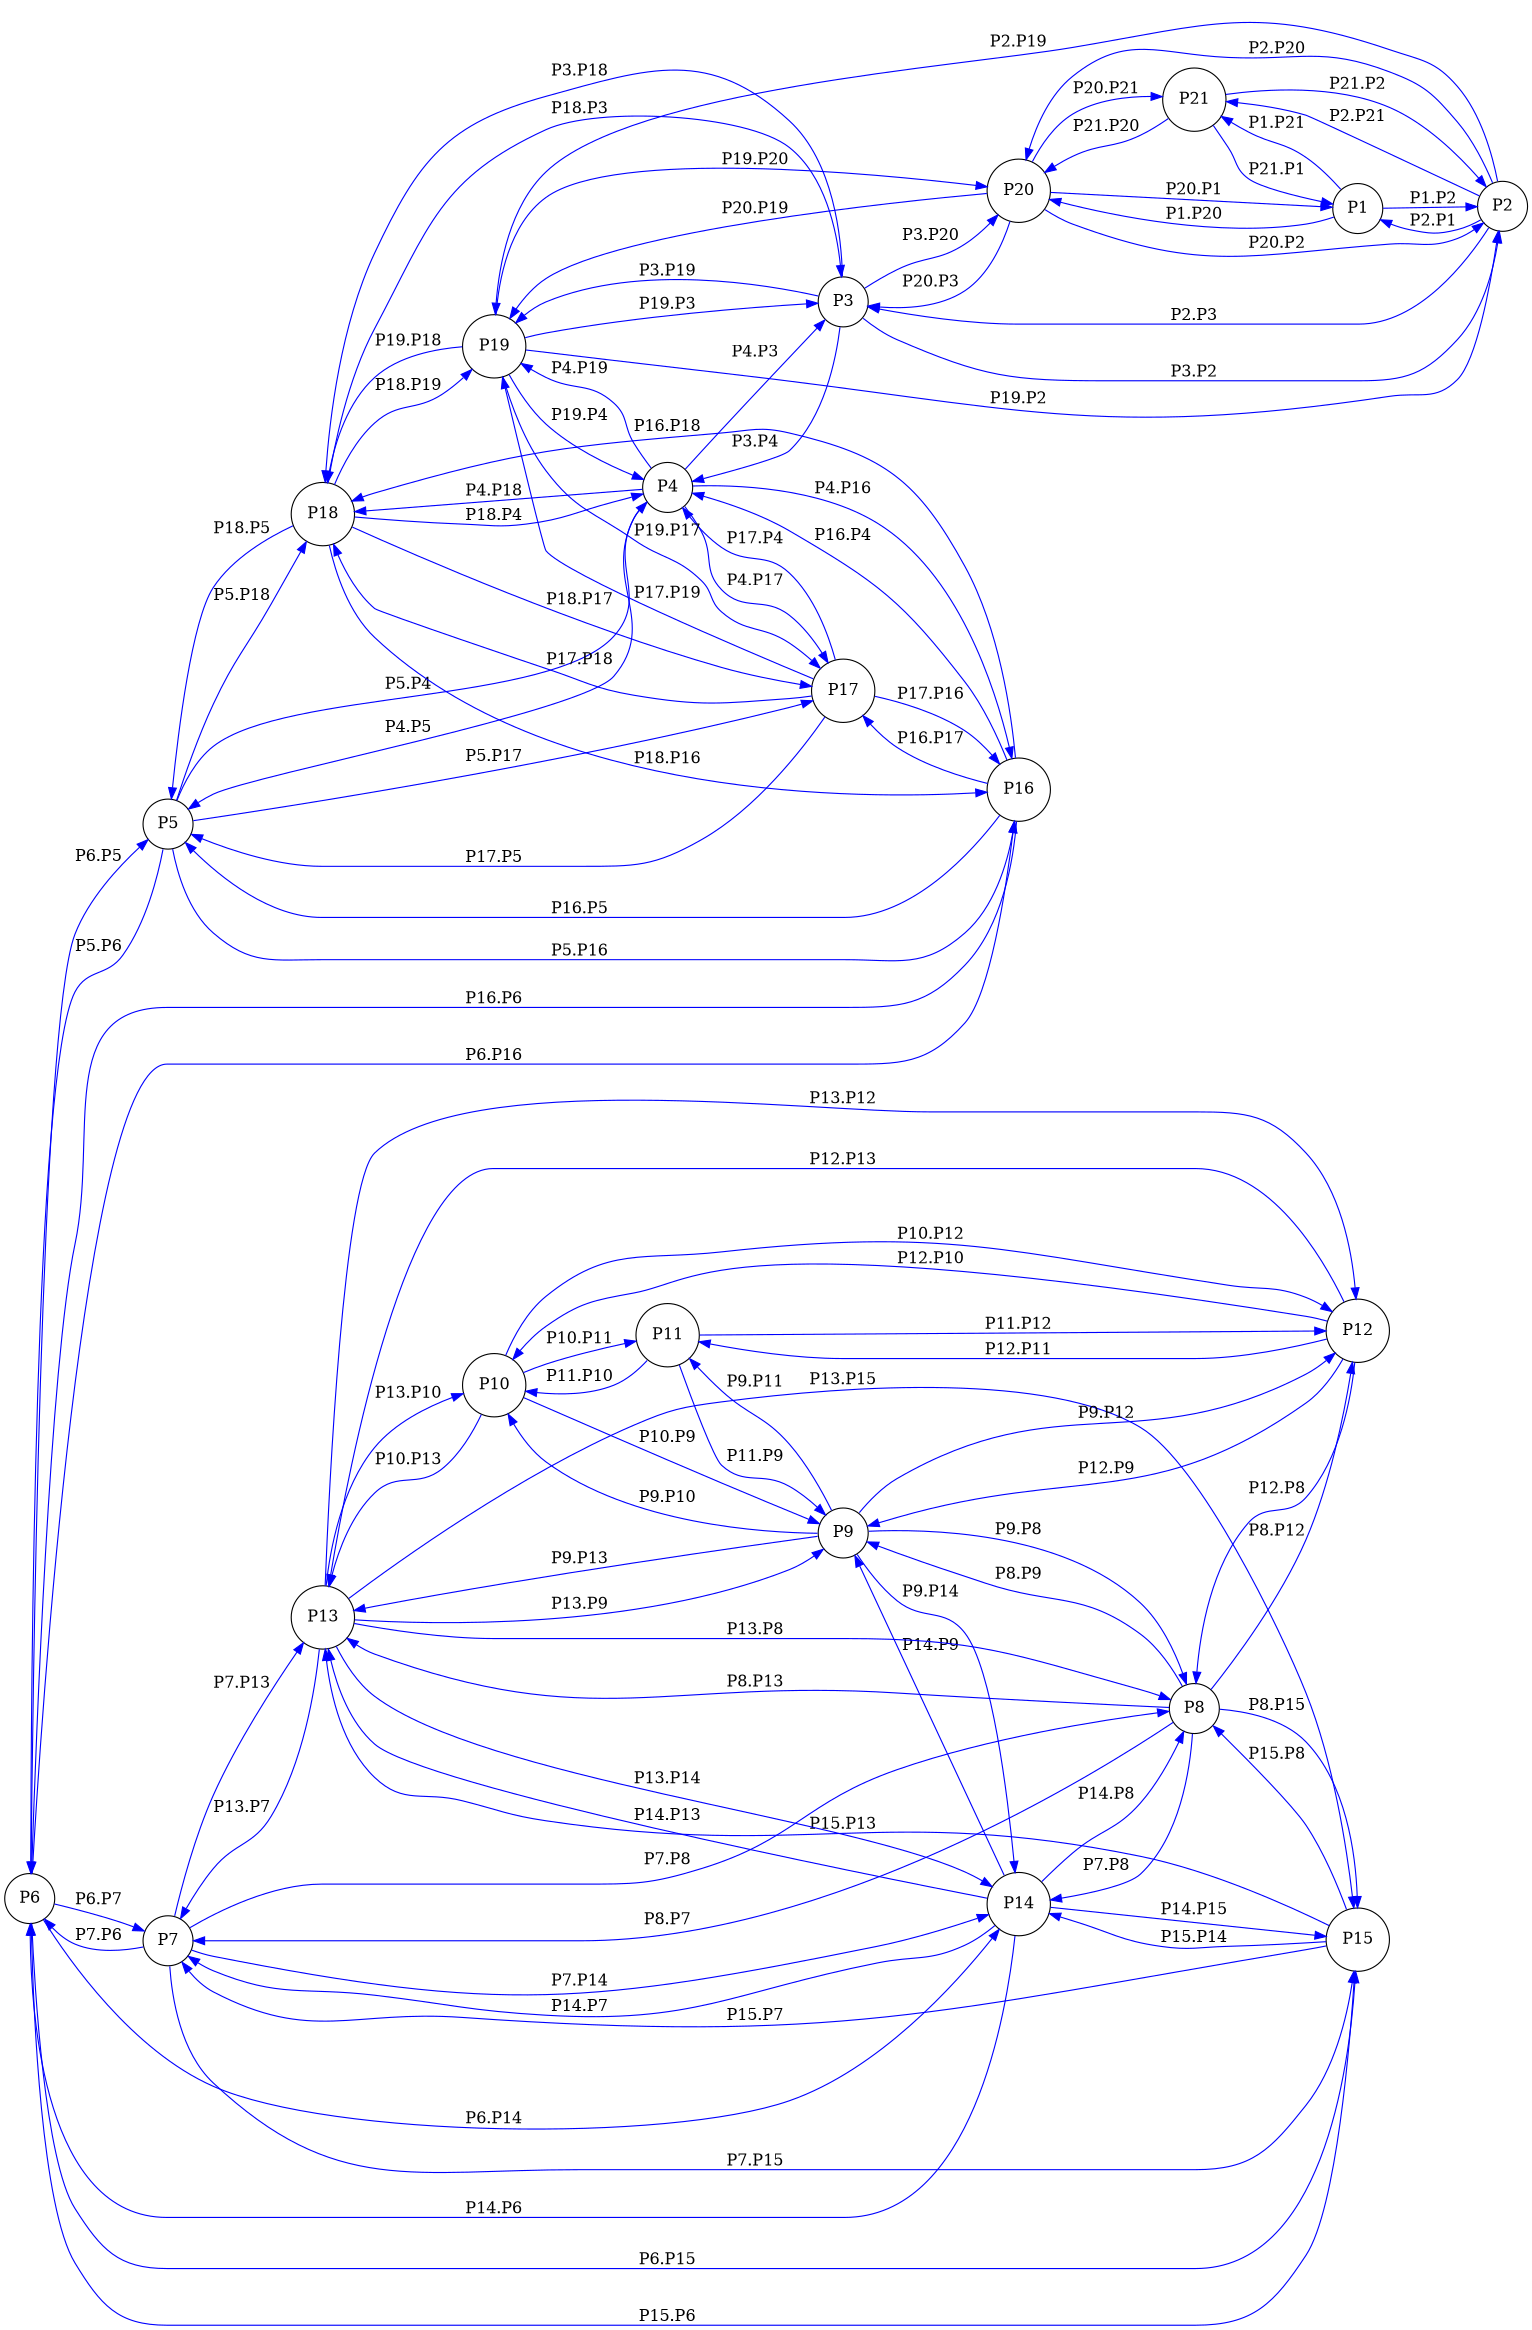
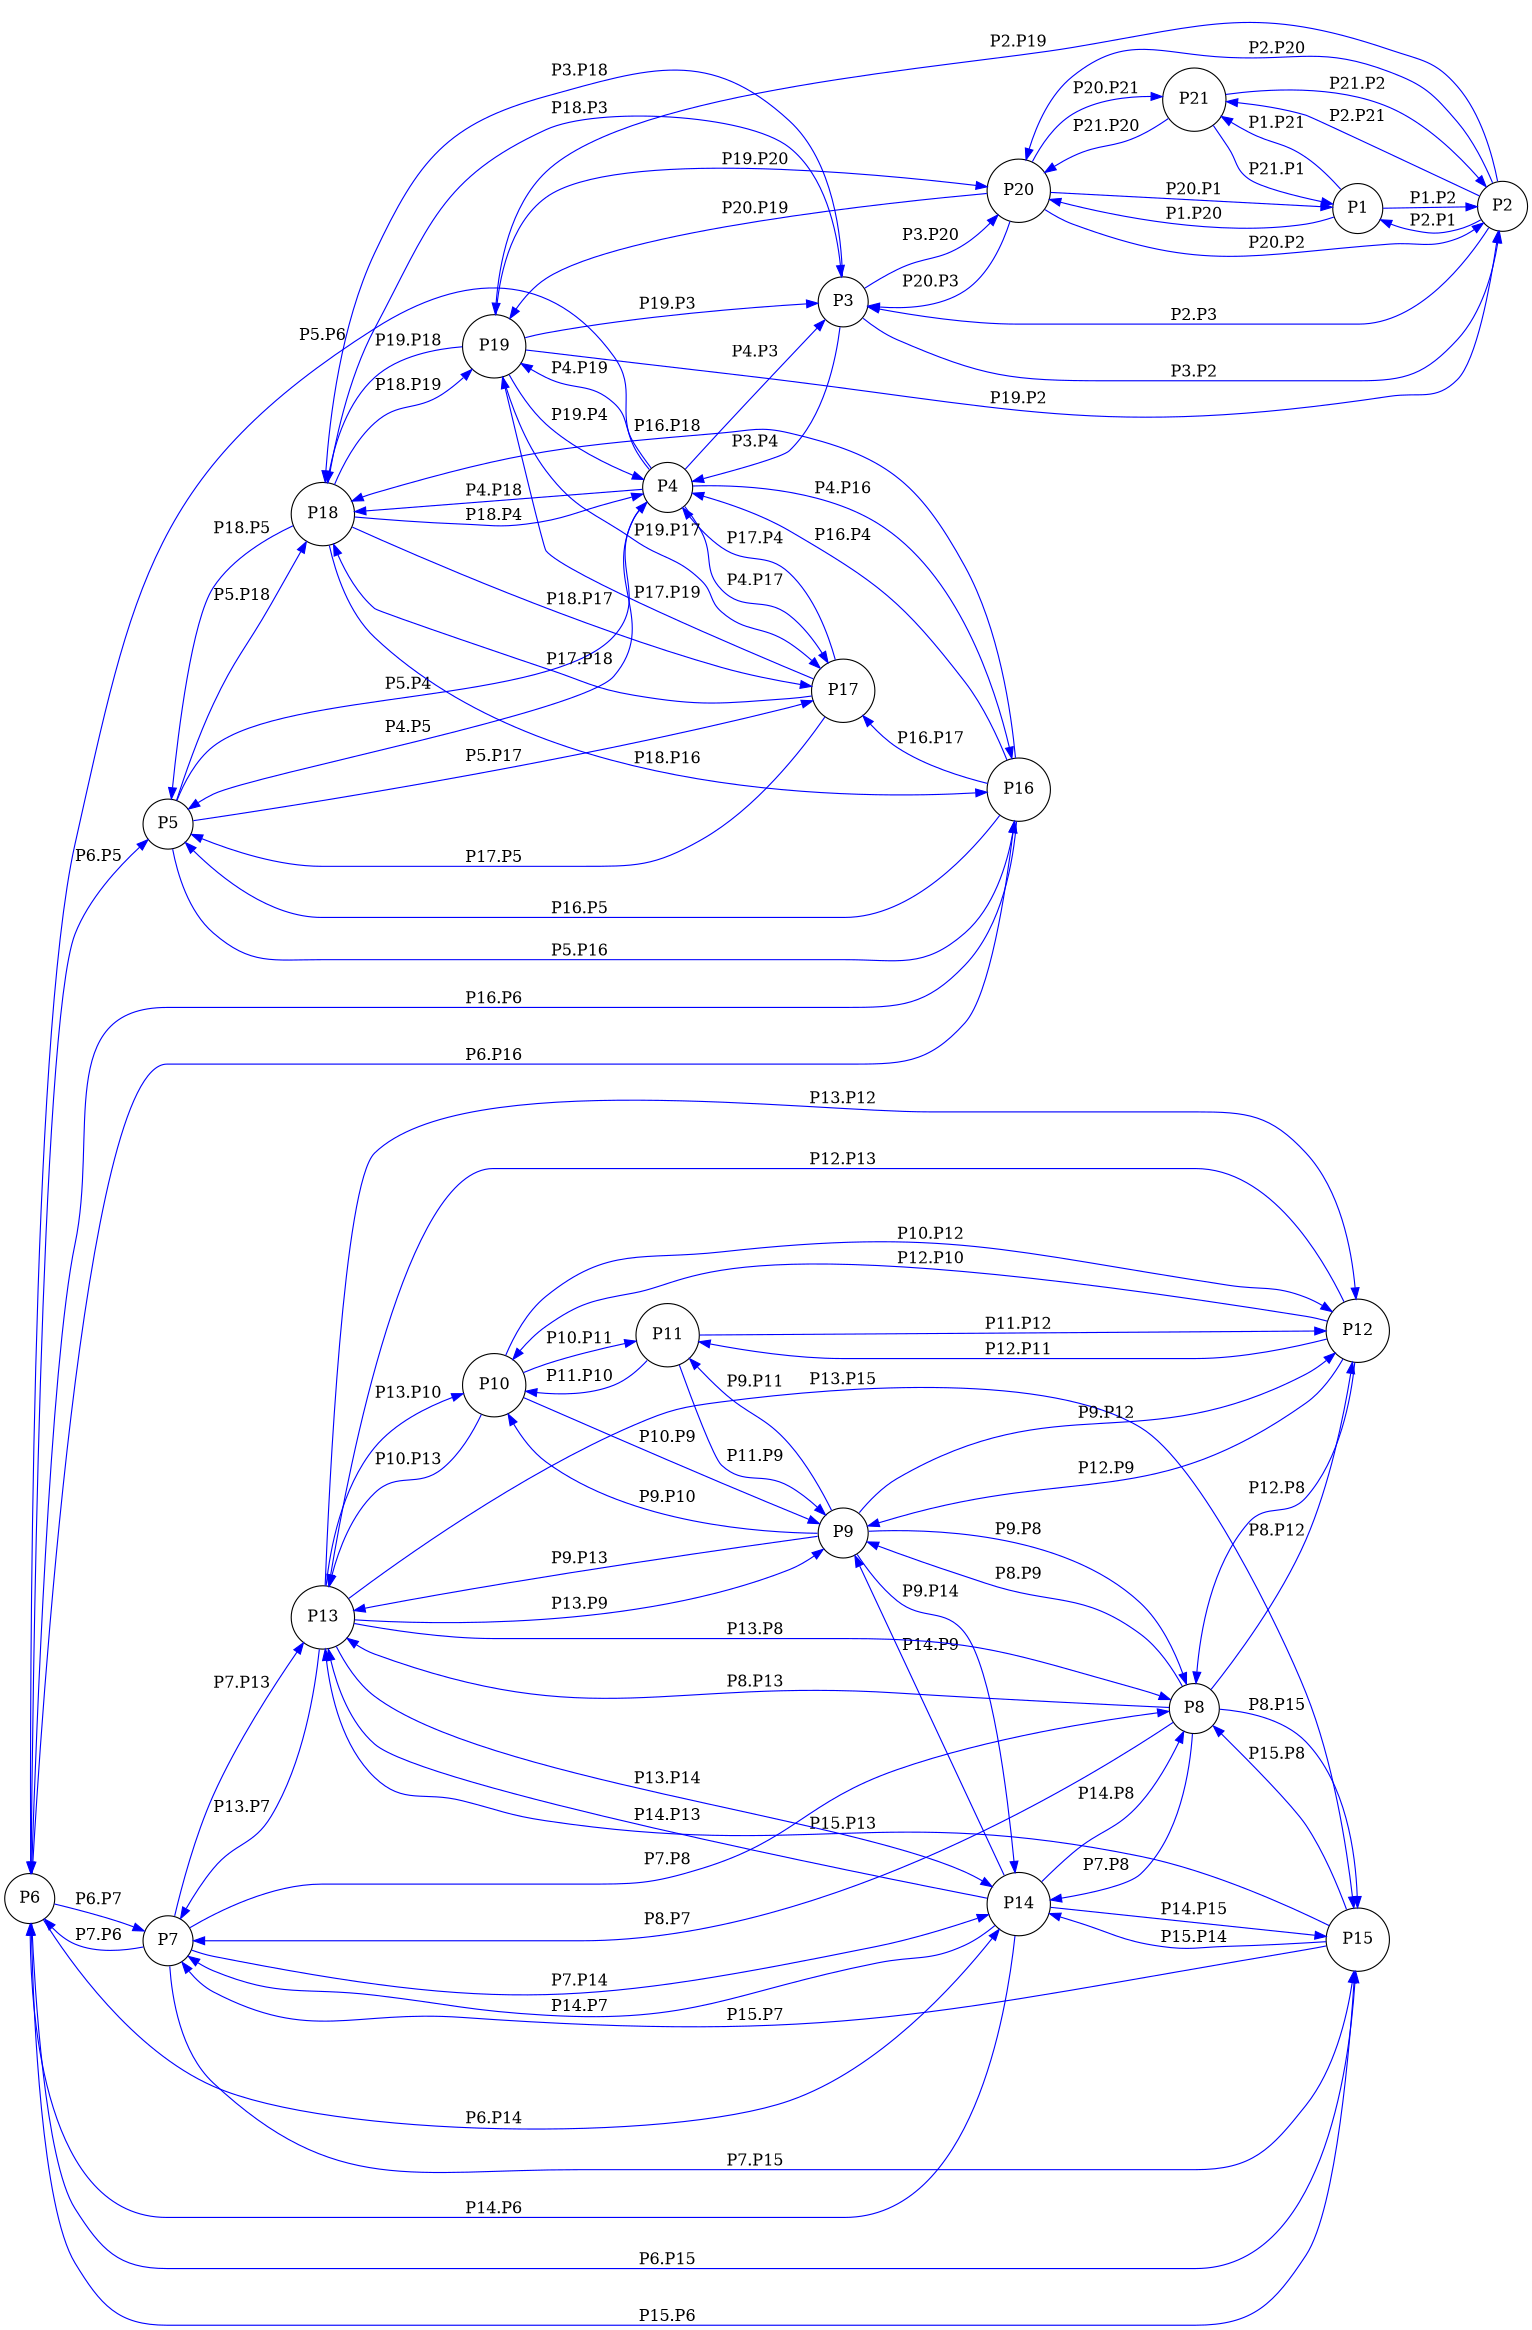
(669, 280) -> none
(939, 717) -> none
(40, 1338) -> (74, 848)
